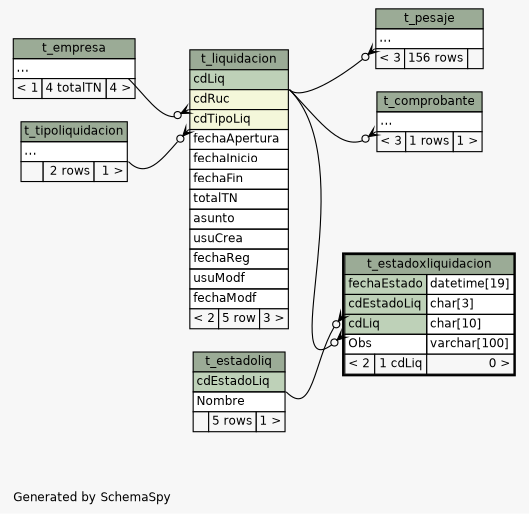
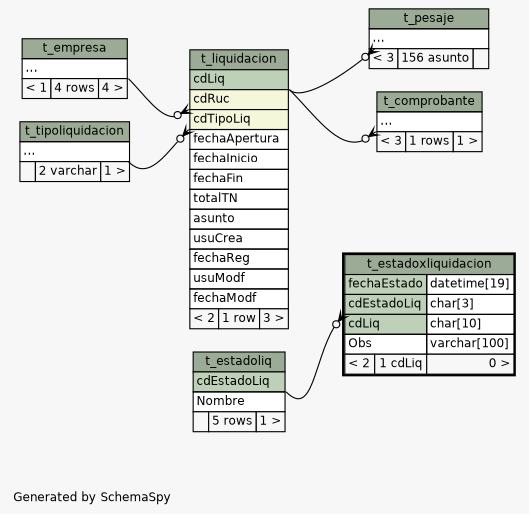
(436, 58) -> (436, 58)
(74, 88) -> (75, 88)
(70, 171) -> (68, 171)
(320, 224) -> none
(239, 318) -> (239, 318)
